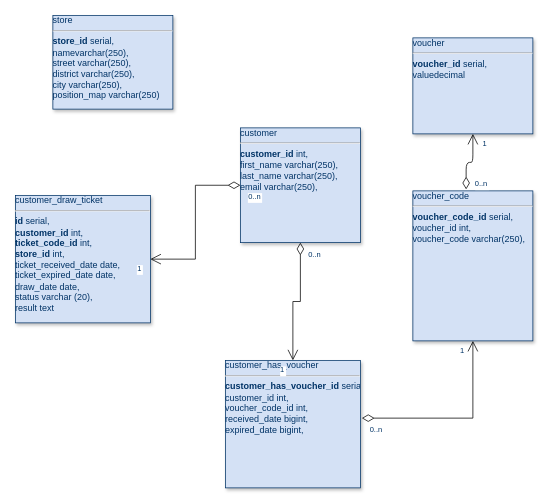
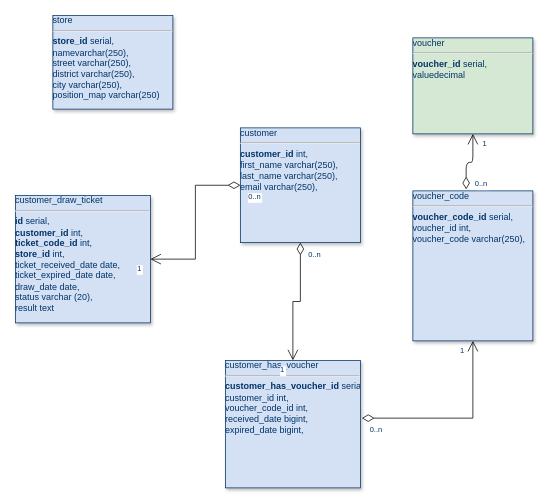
(473, 86) -> (473, 86)
